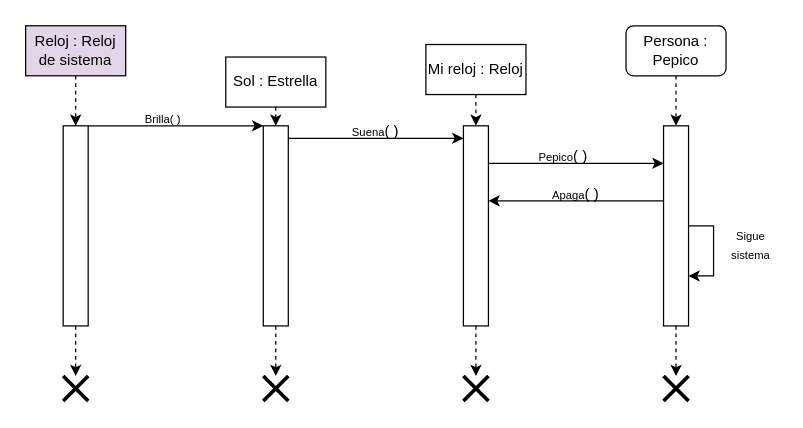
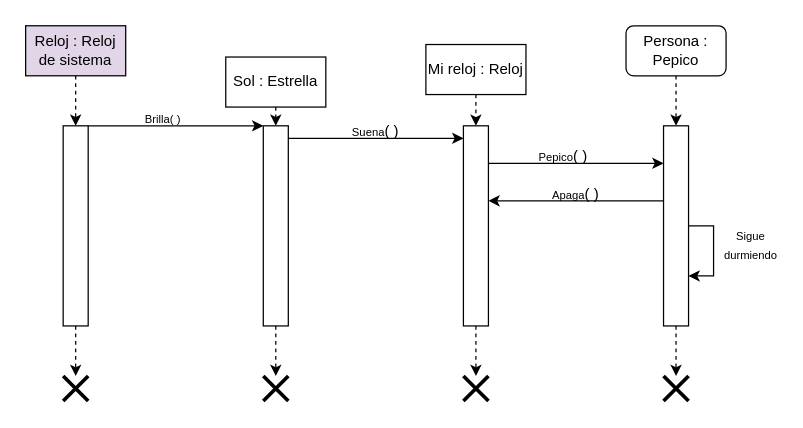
(751, 244) -> (751, 244)
